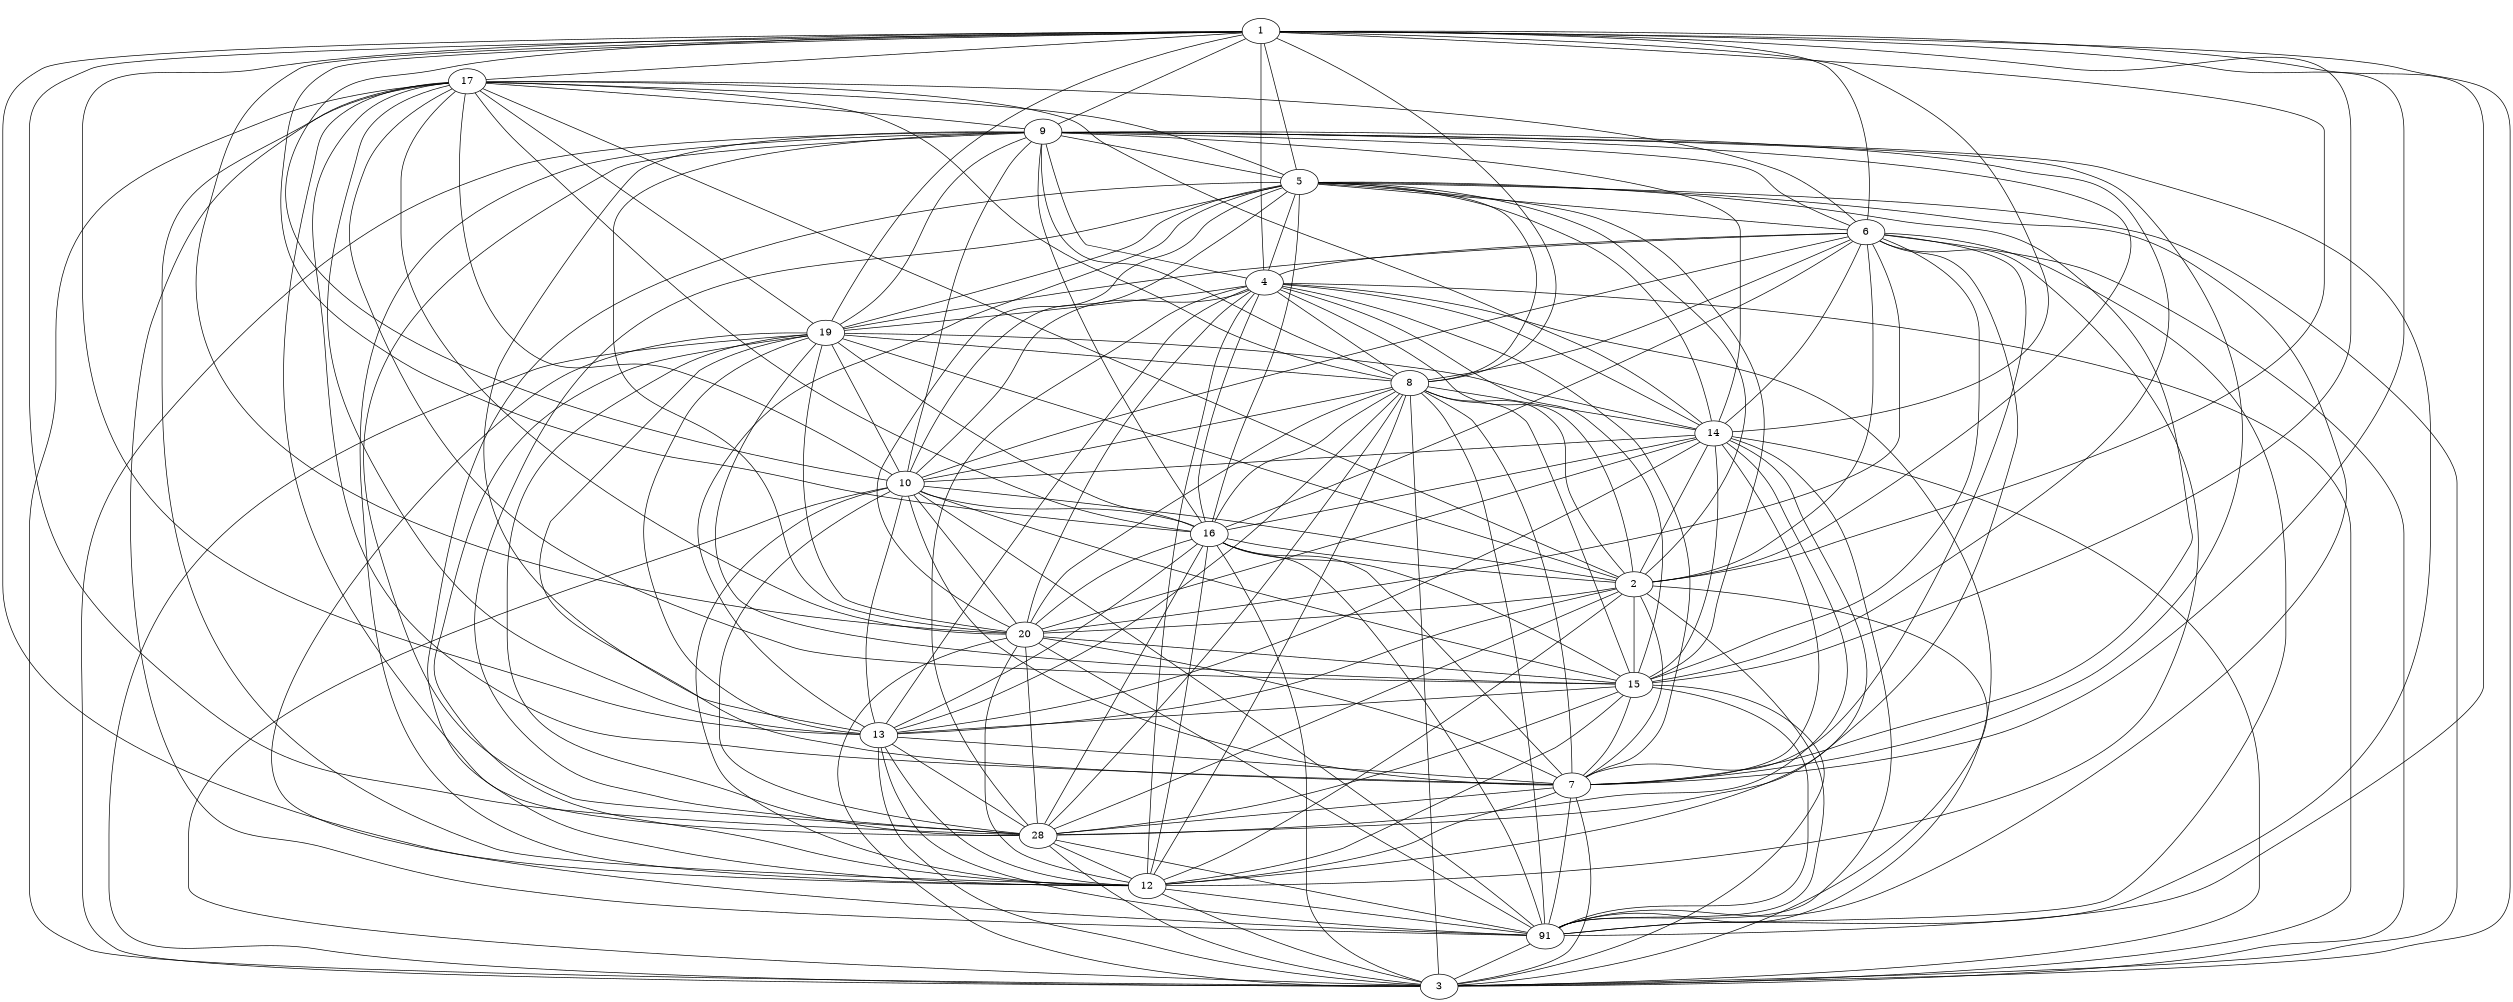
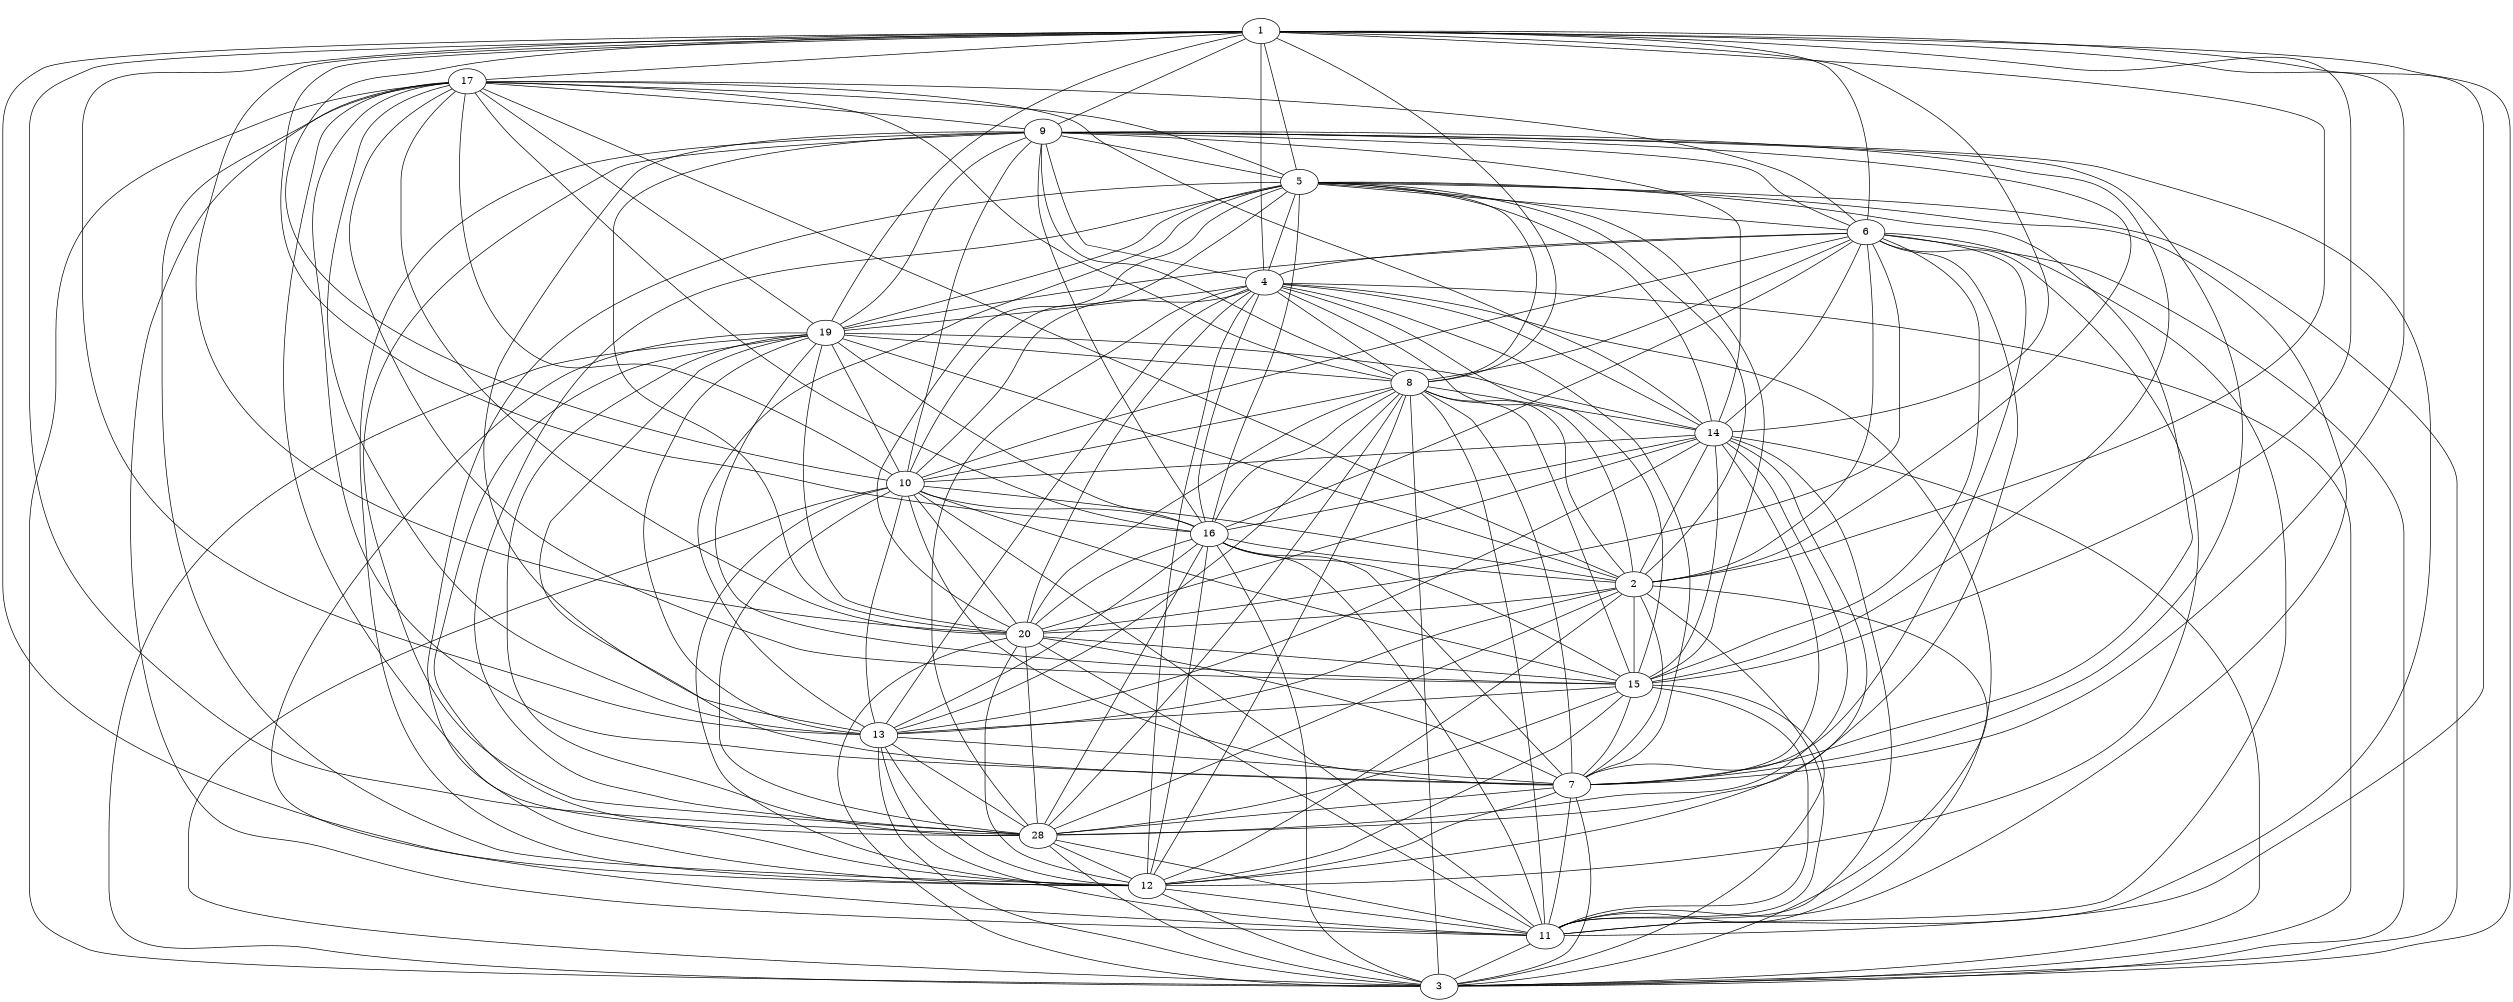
(82, 857) -> none
(1545, 936) -> (1545, 936)
